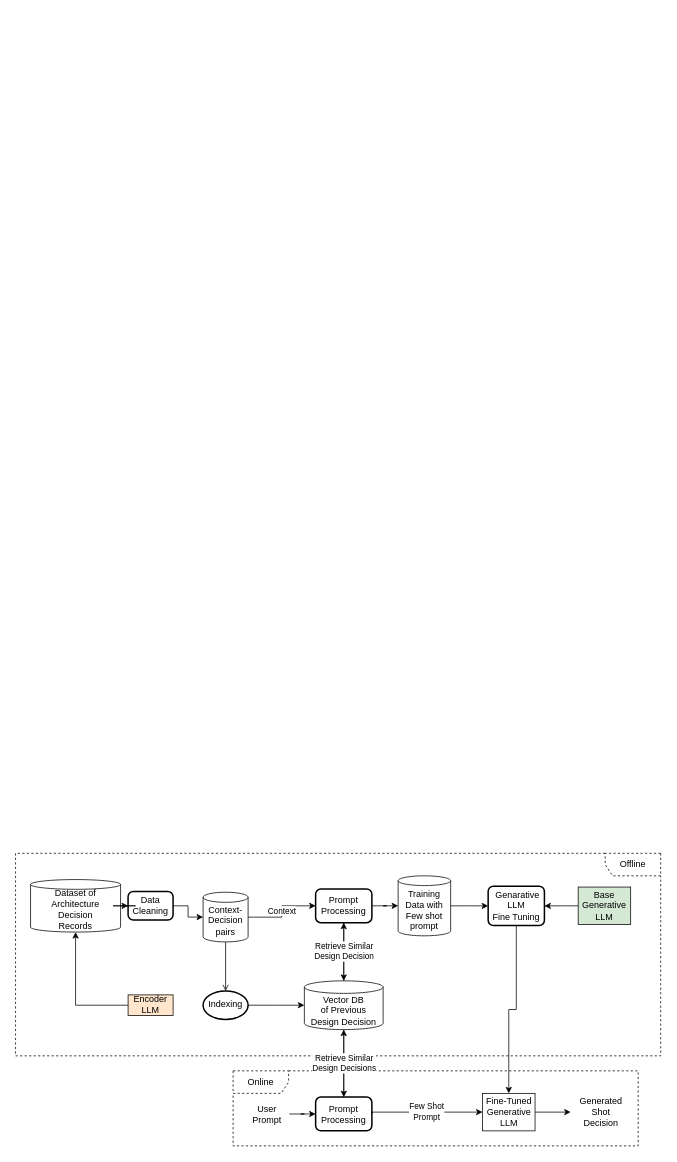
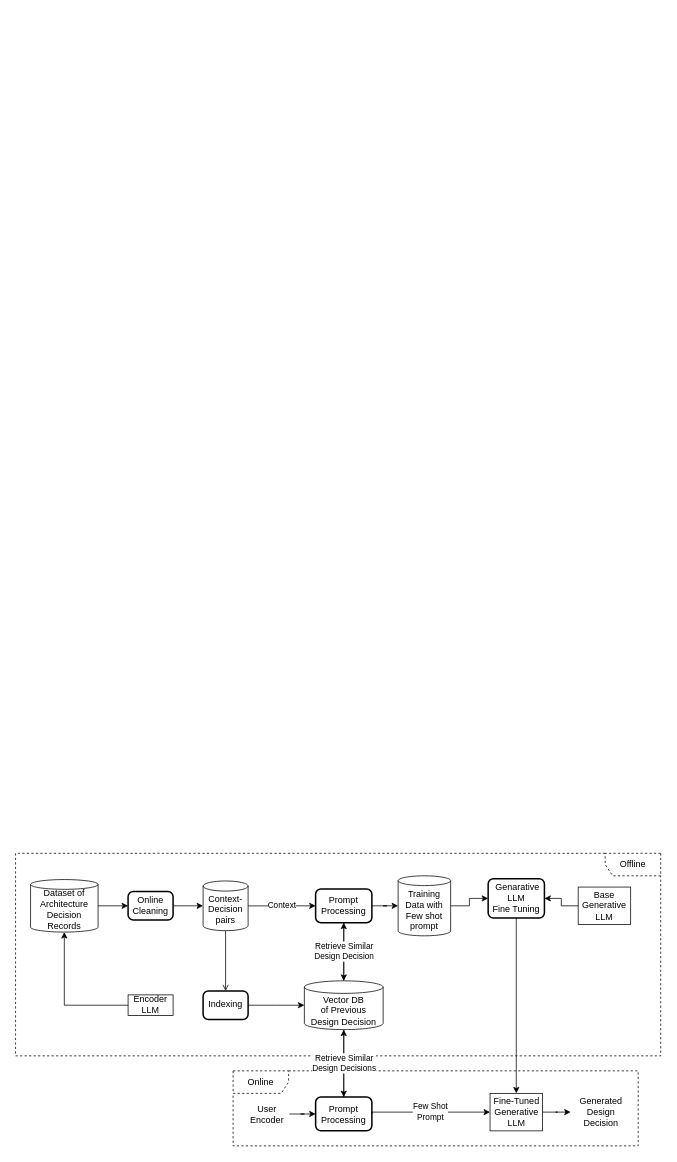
(75, 906) -> (64, 906)
(150, 906) -> (150, 906)
(516, 906) -> (516, 898)
(604, 906) -> (604, 906)
(225, 917) -> (225, 906)
(150, 1005) -> (150, 1005)
(225, 1005) -> (225, 1005)
(509, 1112) -> (516, 1112)
(601, 1112) -> (601, 1112)
(267, 1114) -> (267, 1114)
